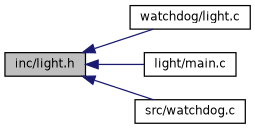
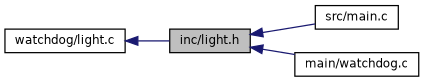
(124, 39) -> (154, 41)
(190, 64) -> (357, 17)
(190, 112) -> (357, 64)
